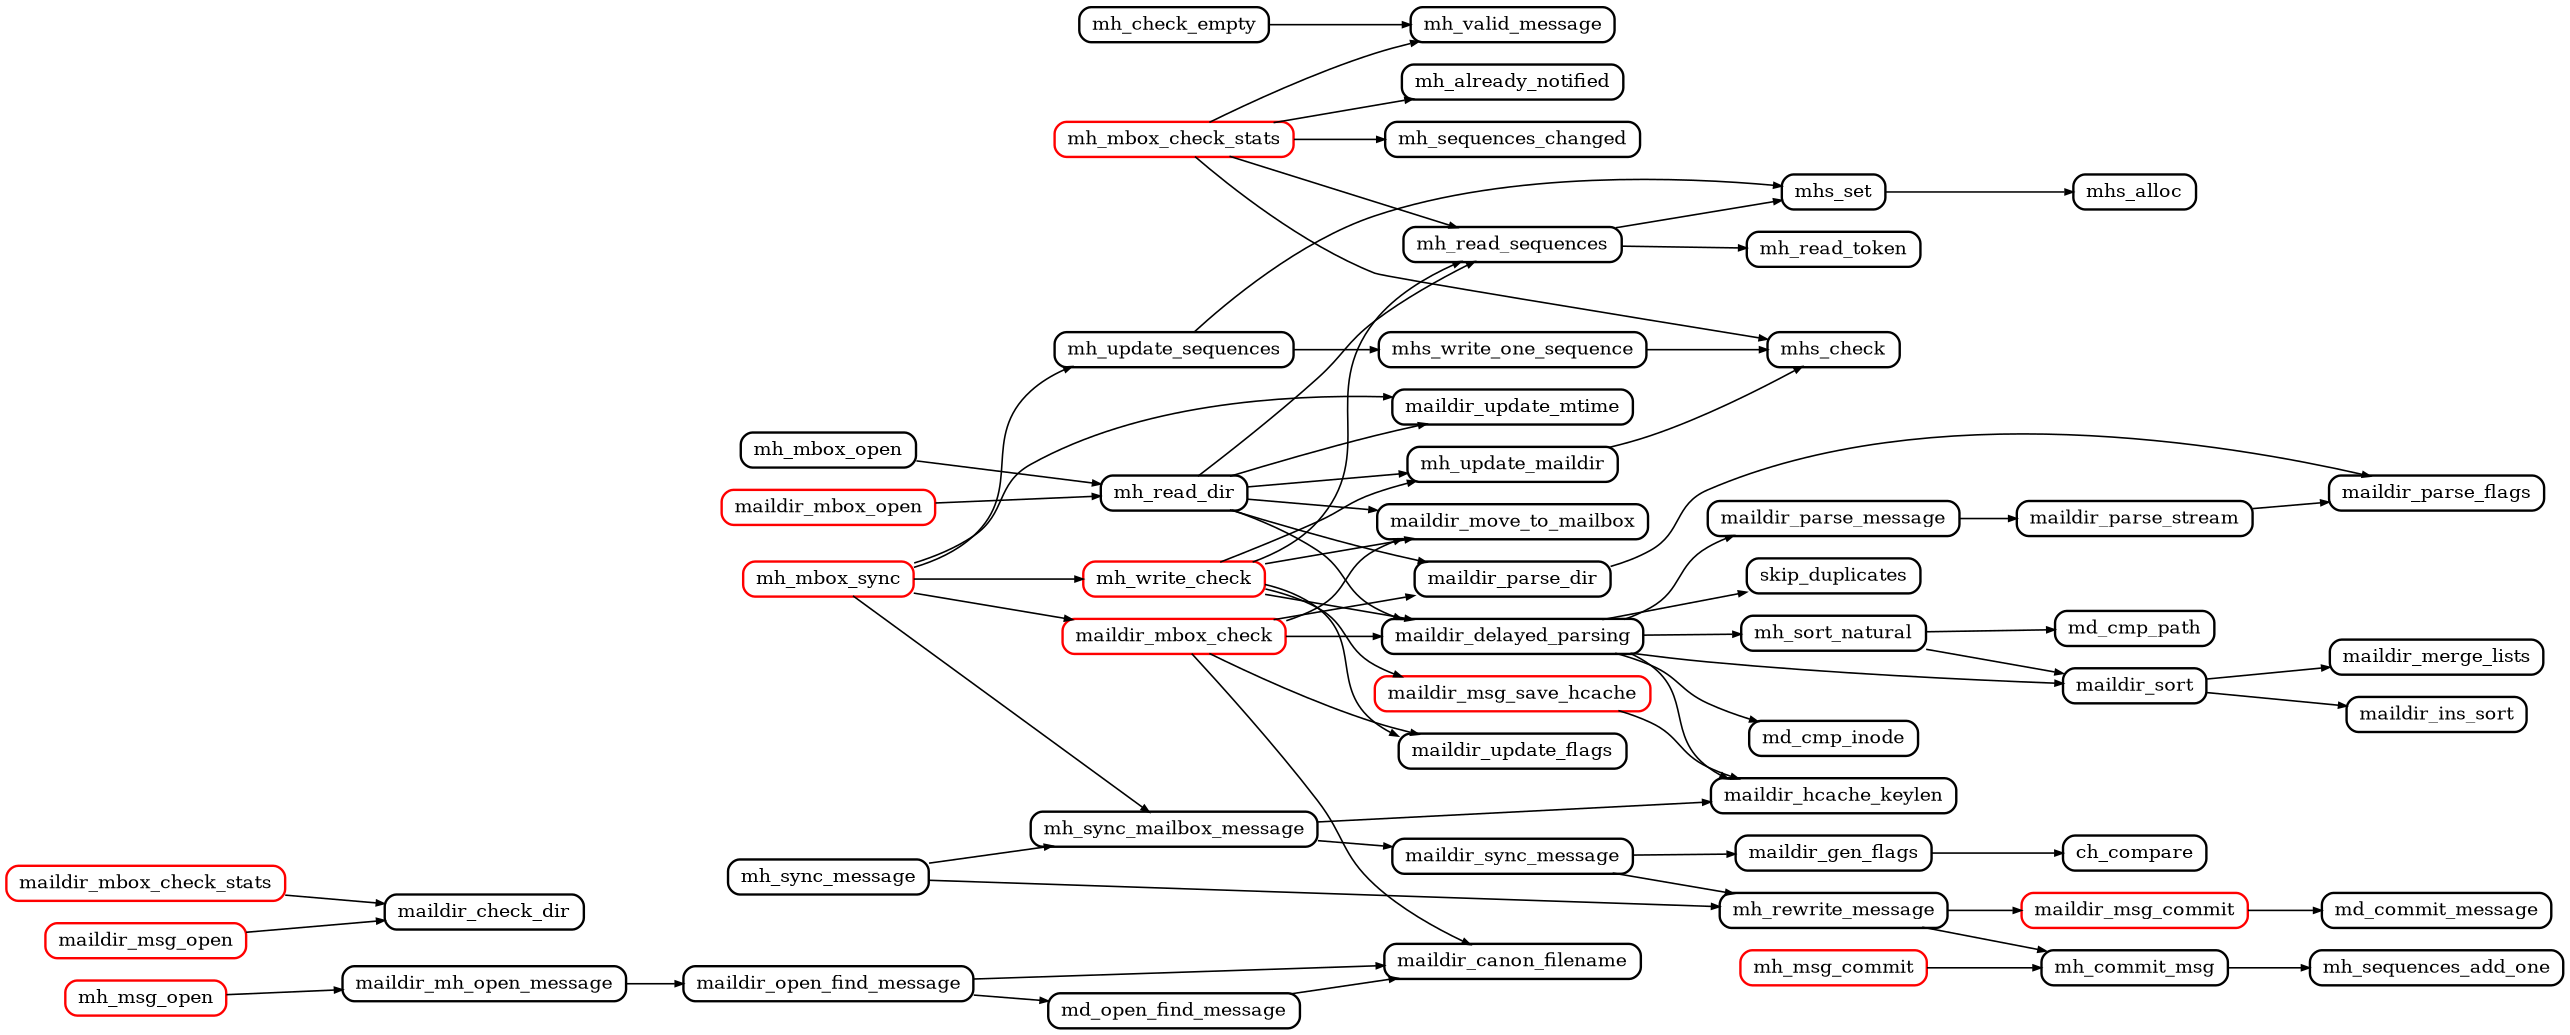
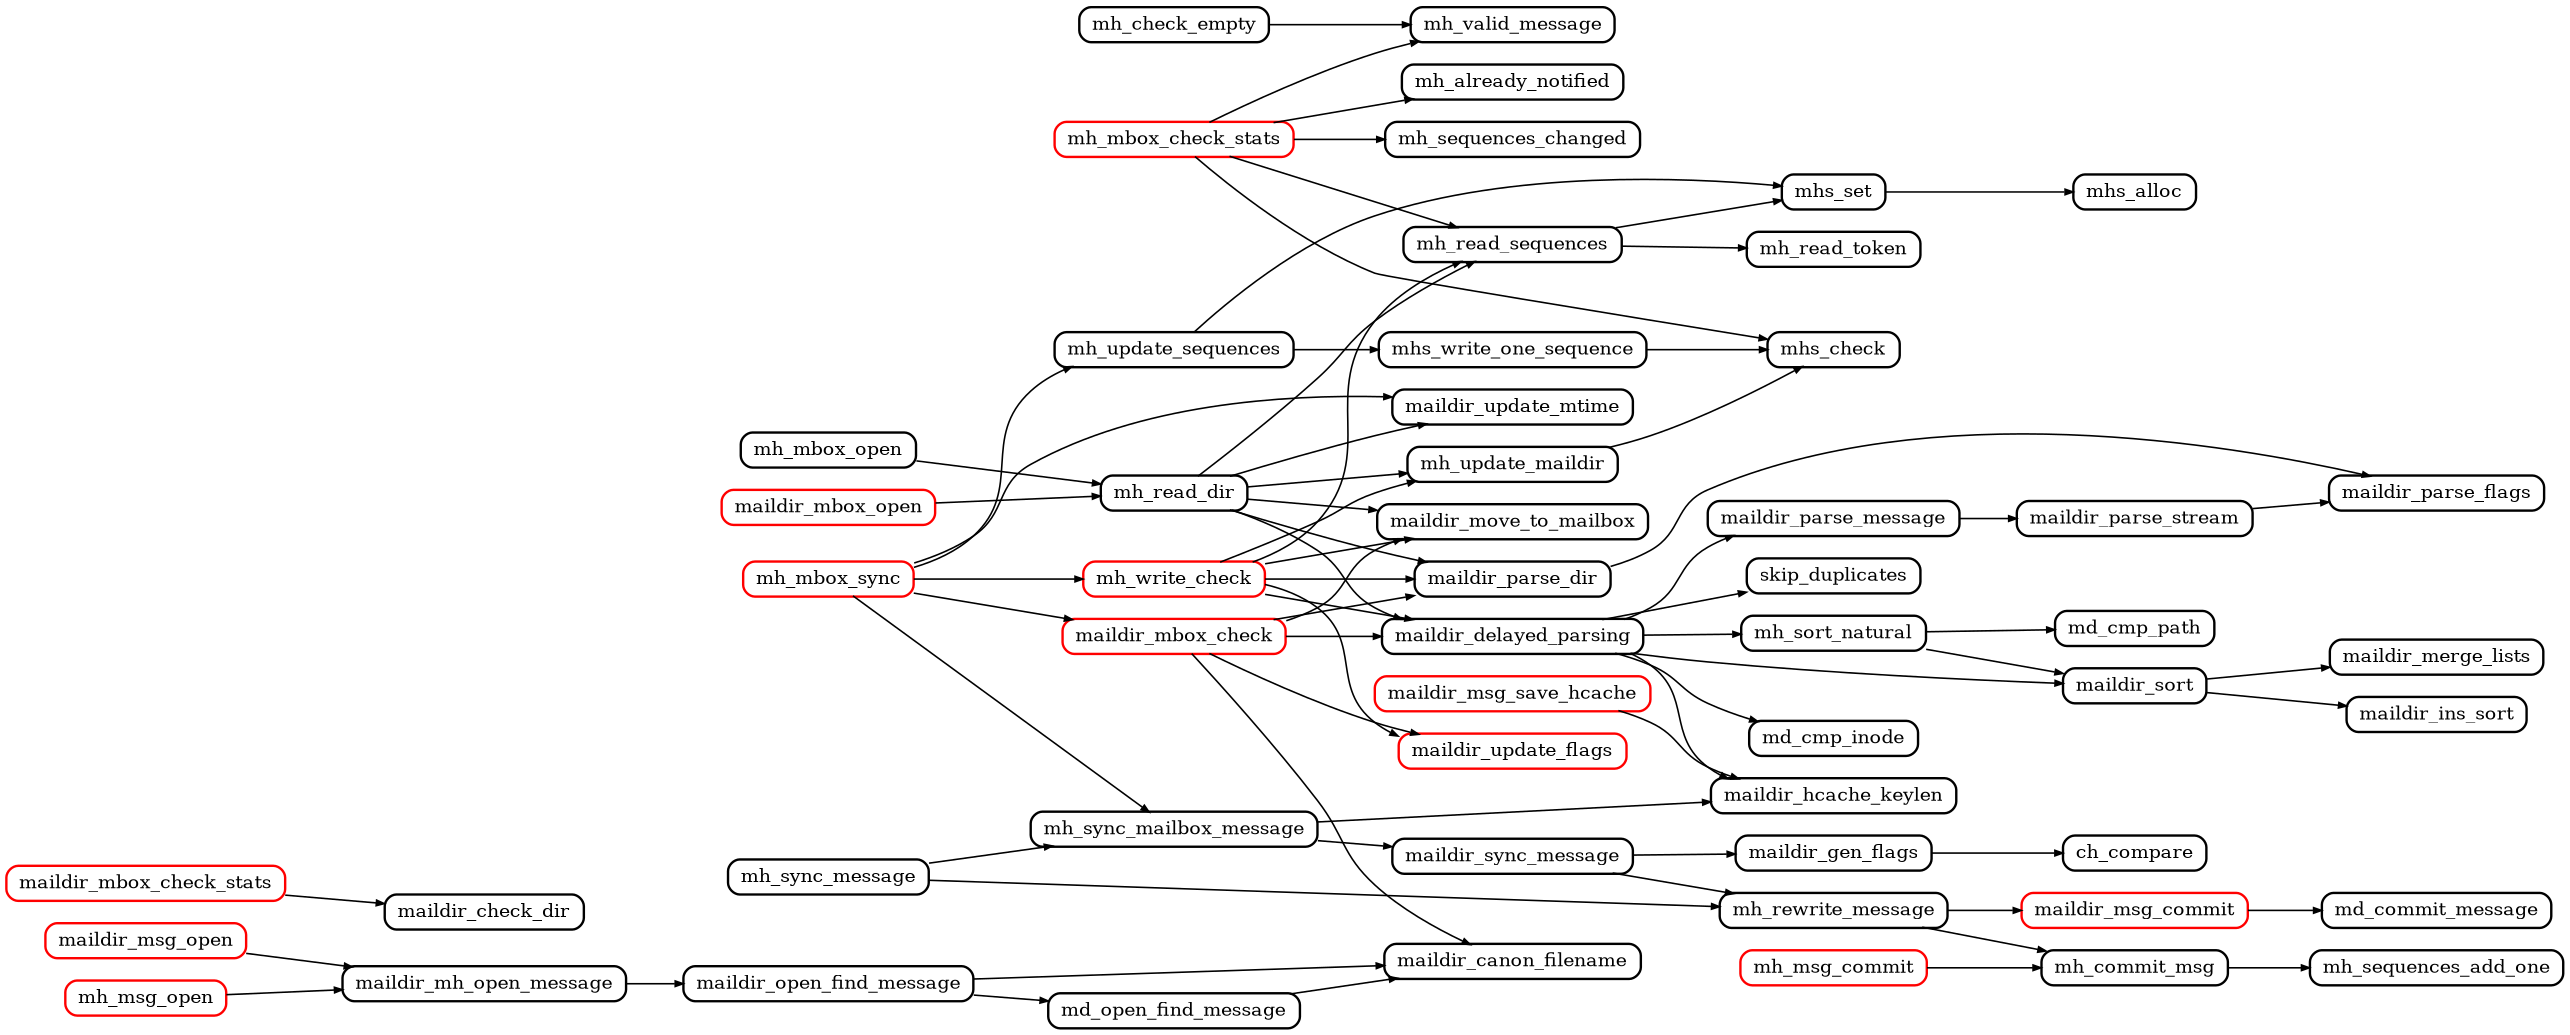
(1355, 648) -> (1332, 579)
(1513, 751) -> (1513, 751)
(311, 927) -> (295, 960)
